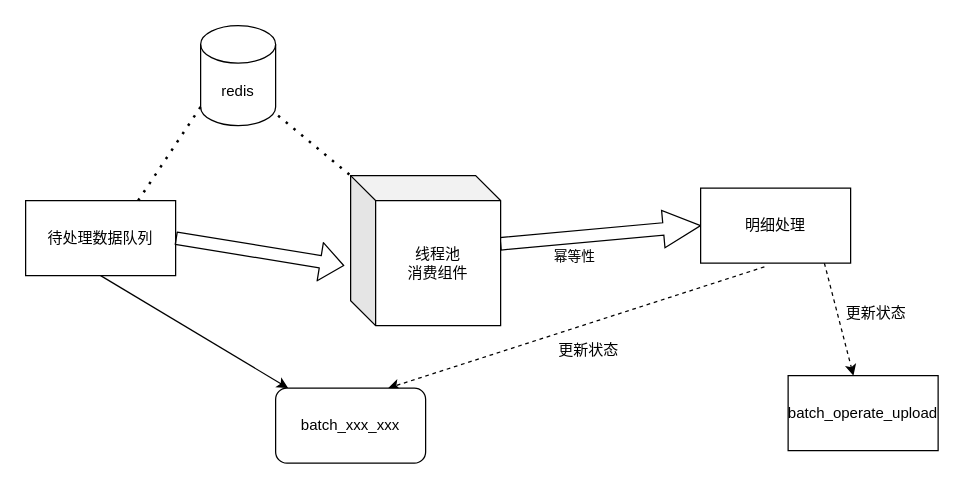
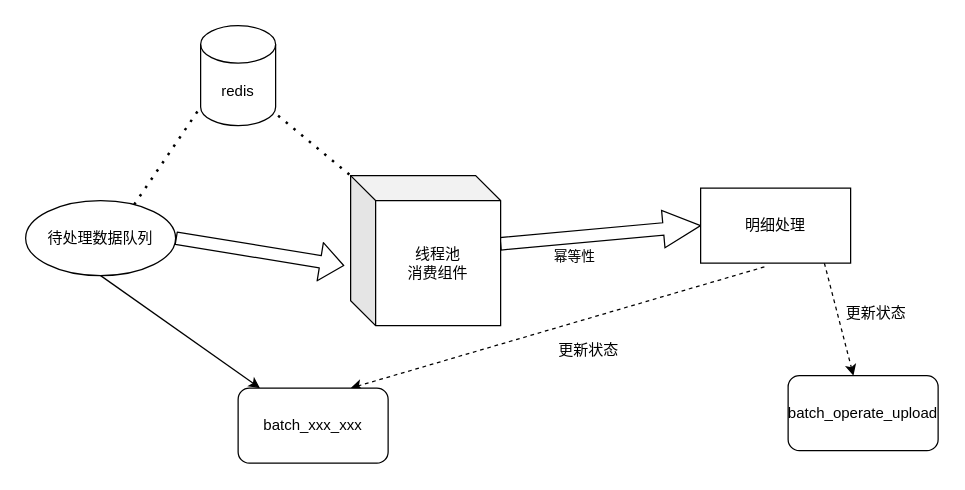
(101, 238) -> (101, 238)
(863, 413) -> (863, 413)
(351, 426) -> (313, 426)
